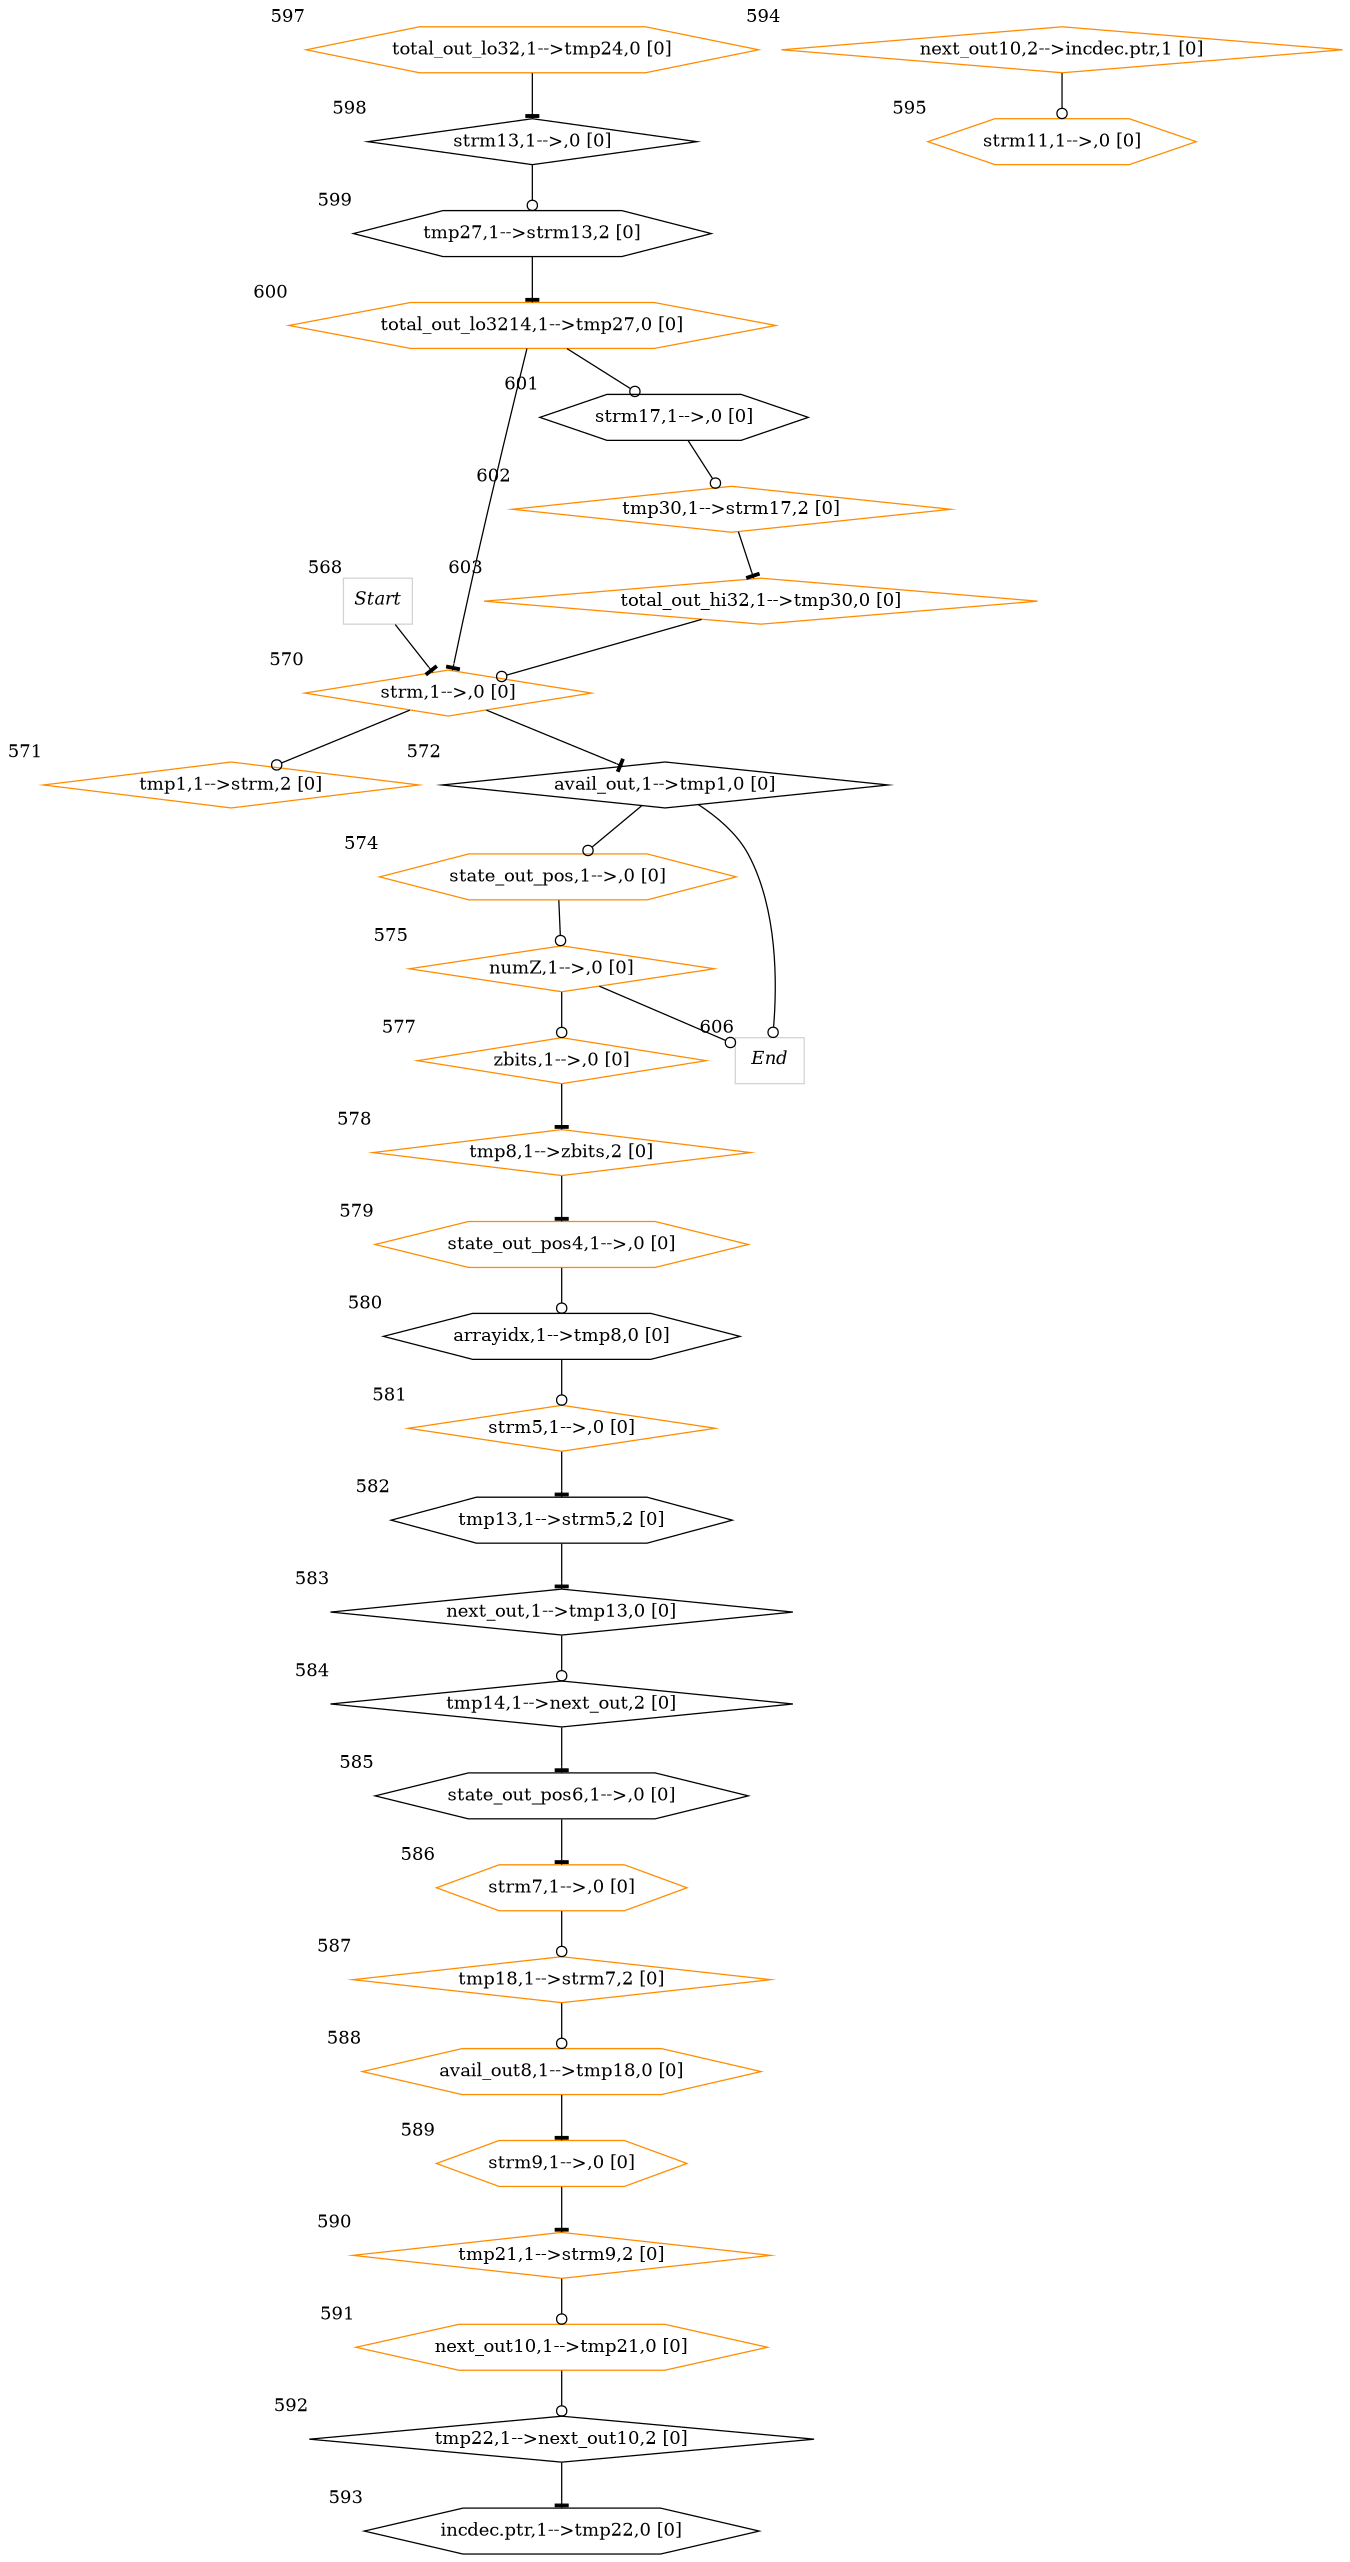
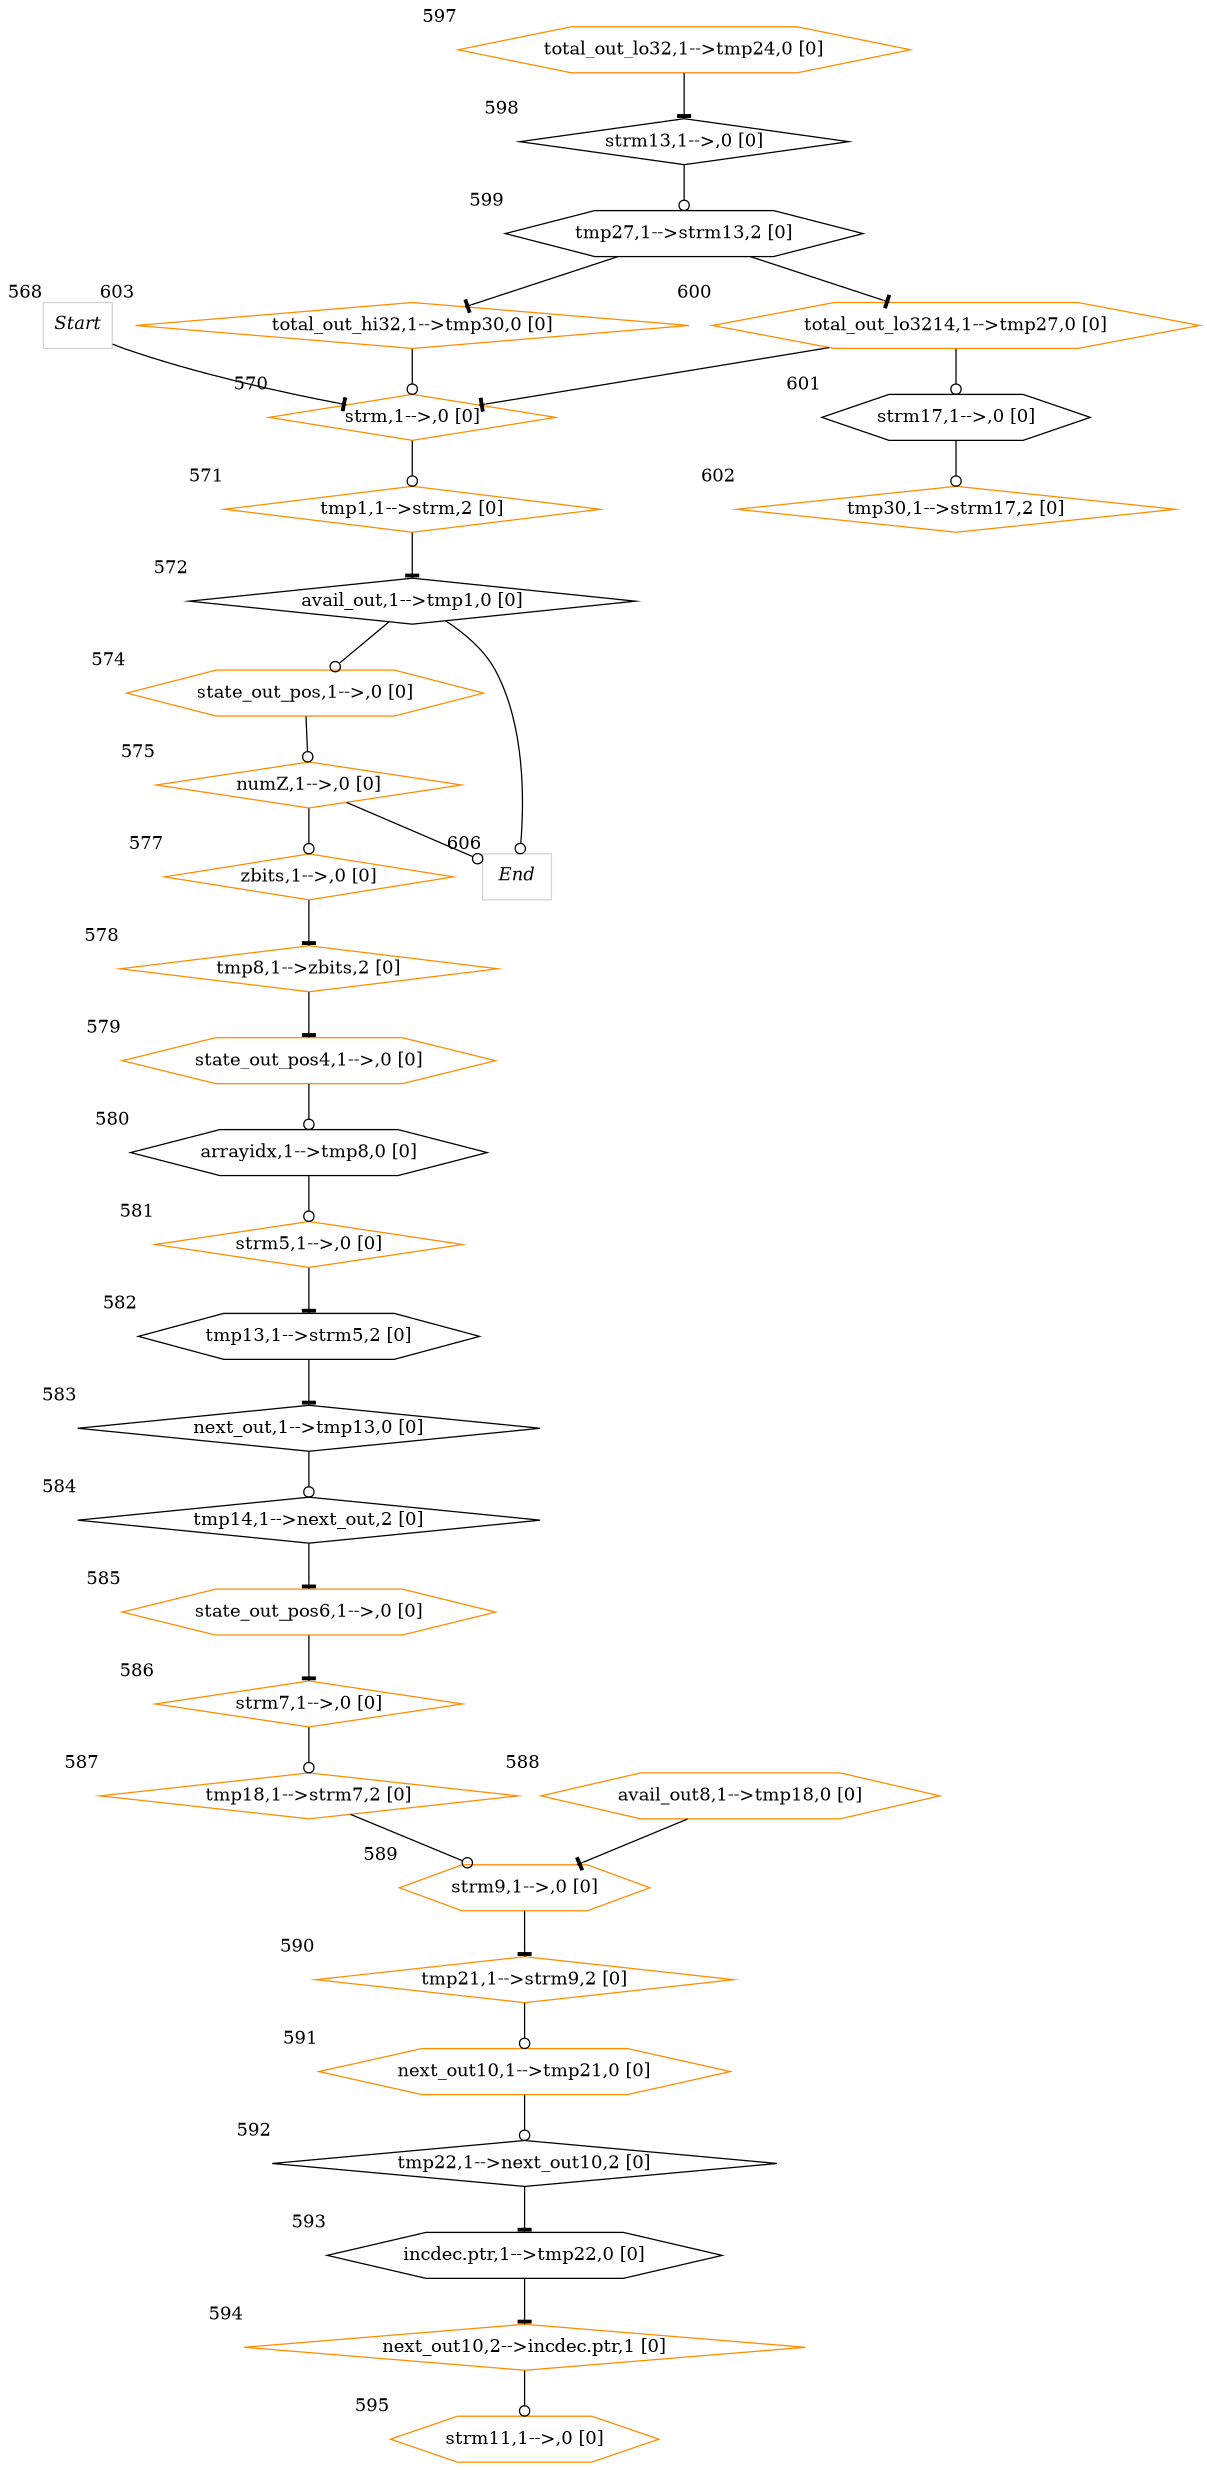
(745, 552) -> (545, 281)
(551, 737) -> (412, 552)
(562, 1796) -> (309, 1612)
(562, 1888) -> (309, 1704)
(562, 2021) -> (406, 1838)
none -> (525, 2298)
